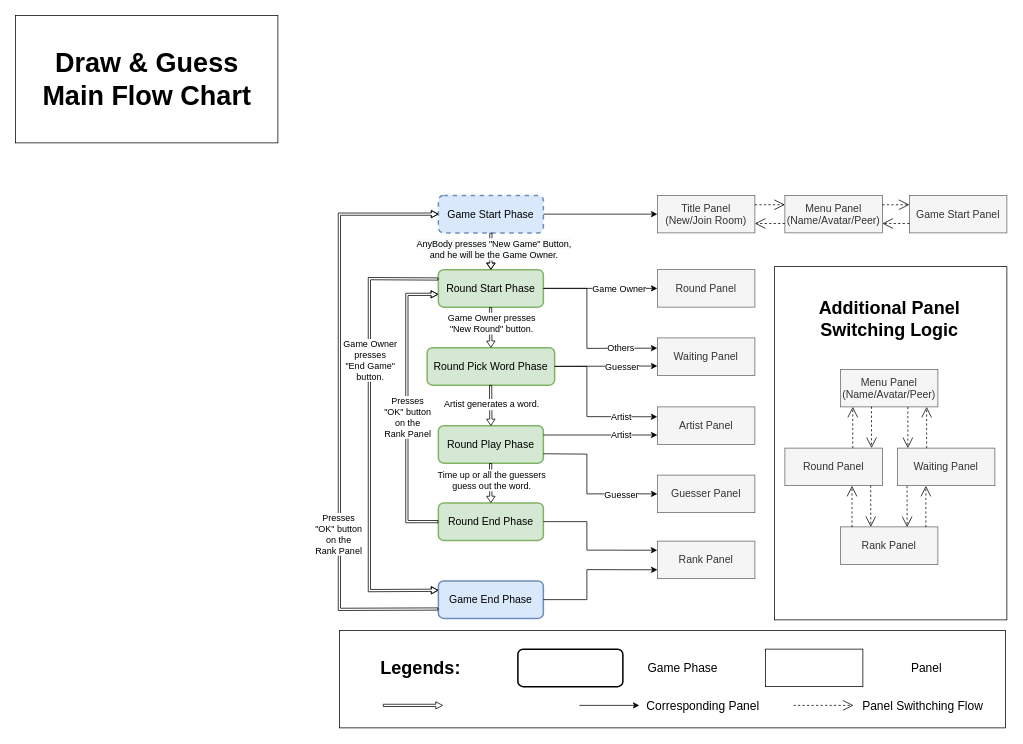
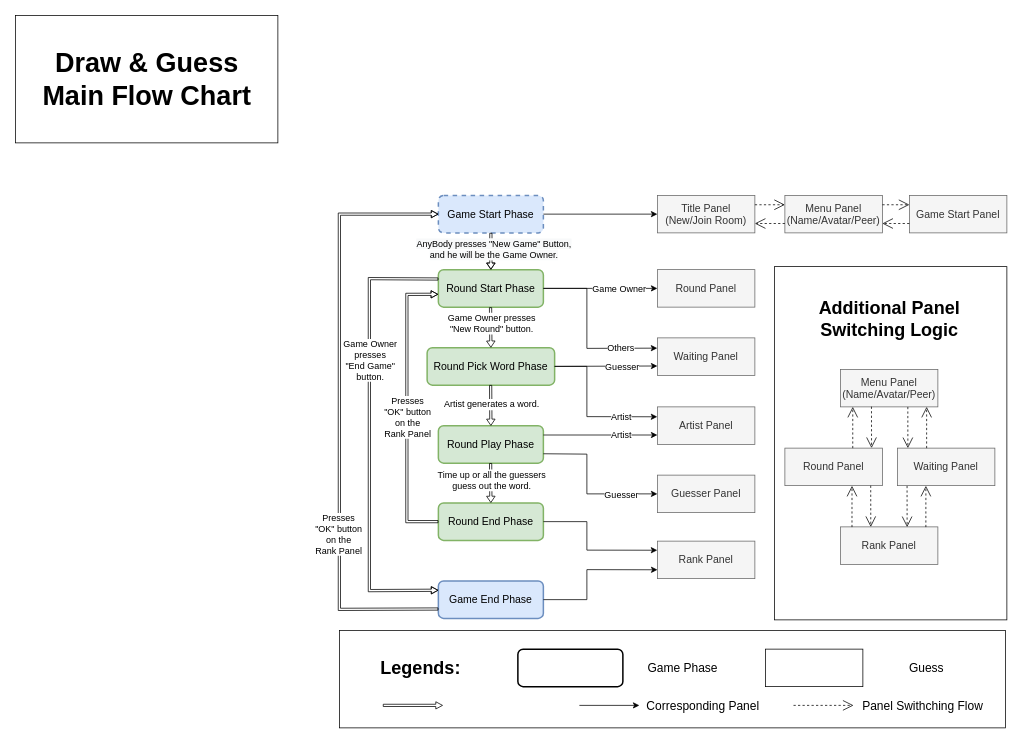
(927, 668) -> (927, 668)
